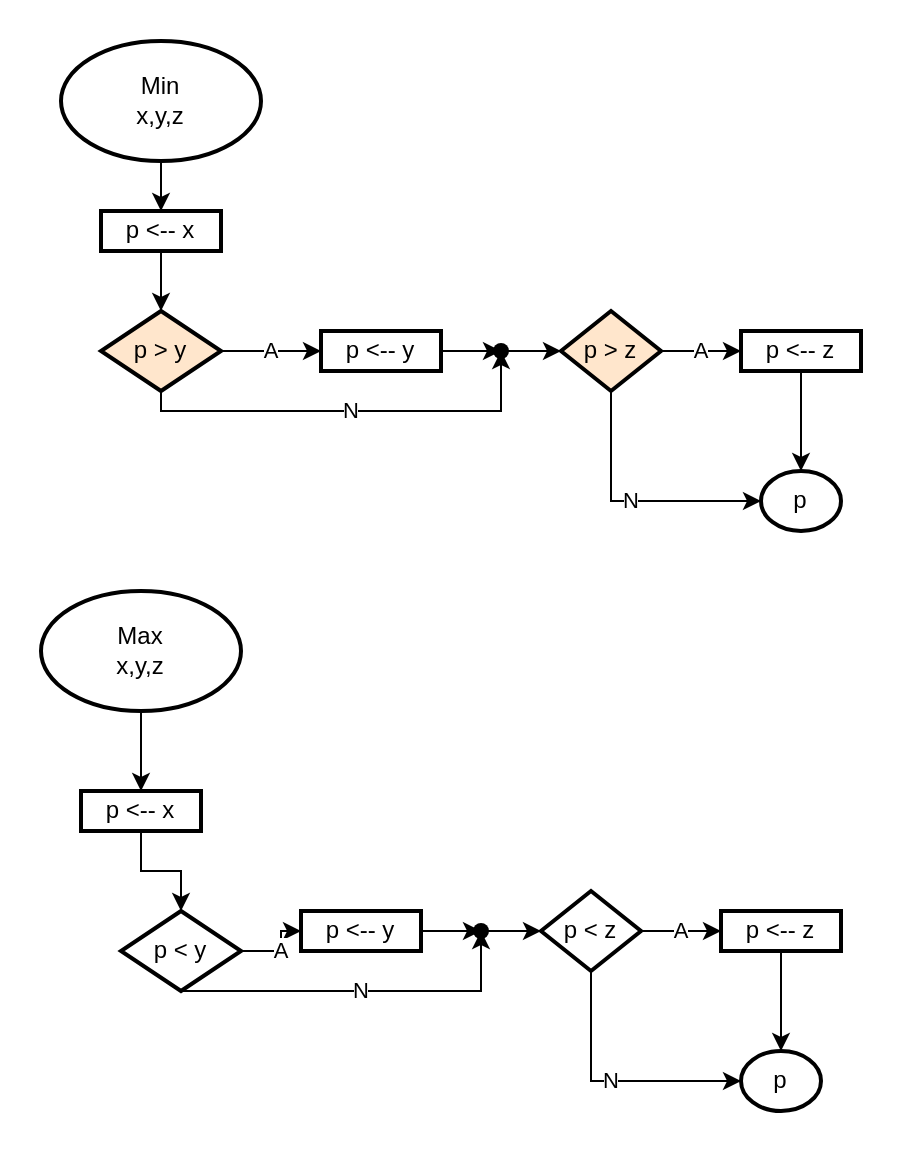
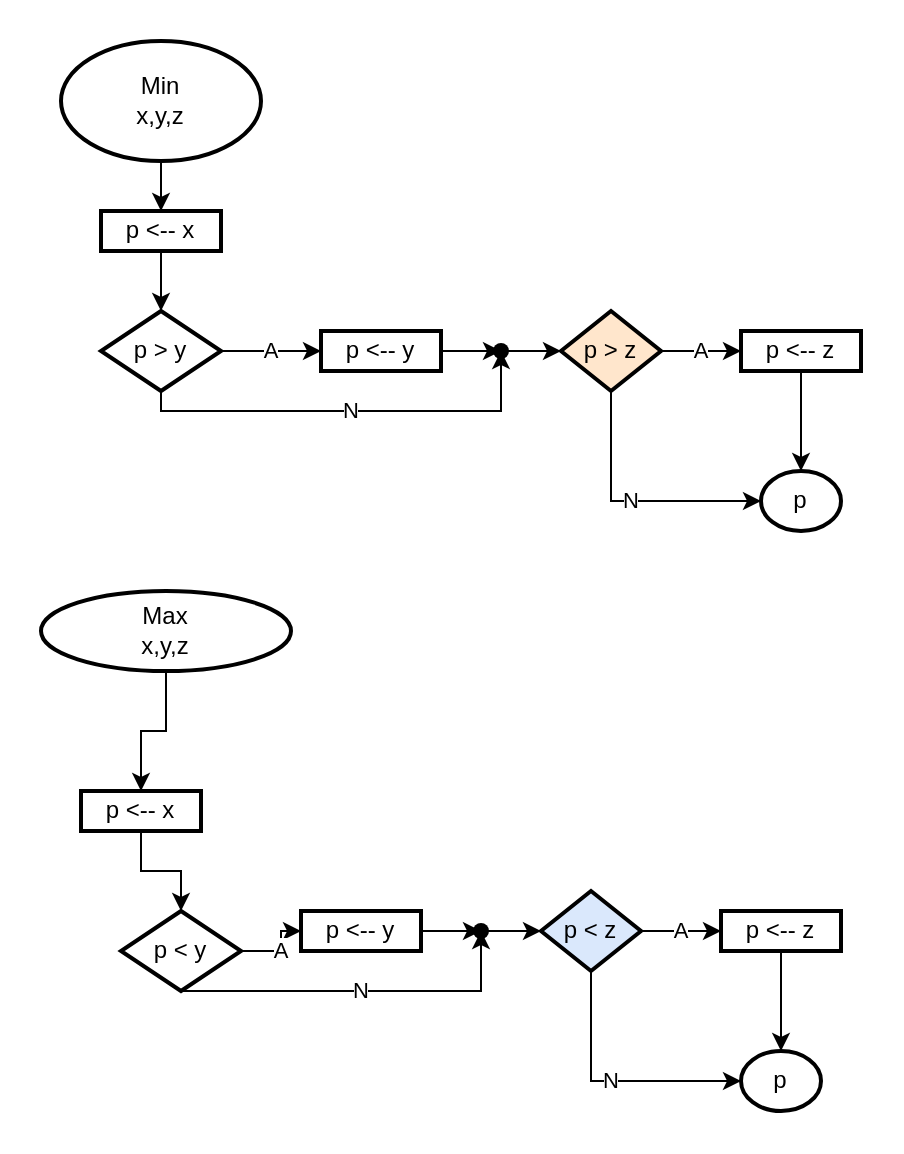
(161, 351) -> (161, 351)
(141, 651) -> (166, 631)
(591, 931) -> (591, 931)
